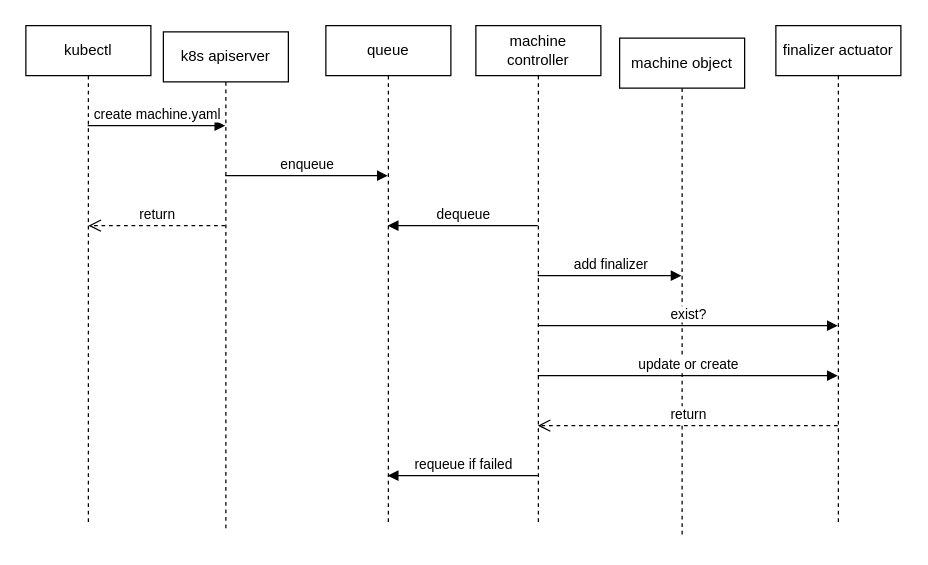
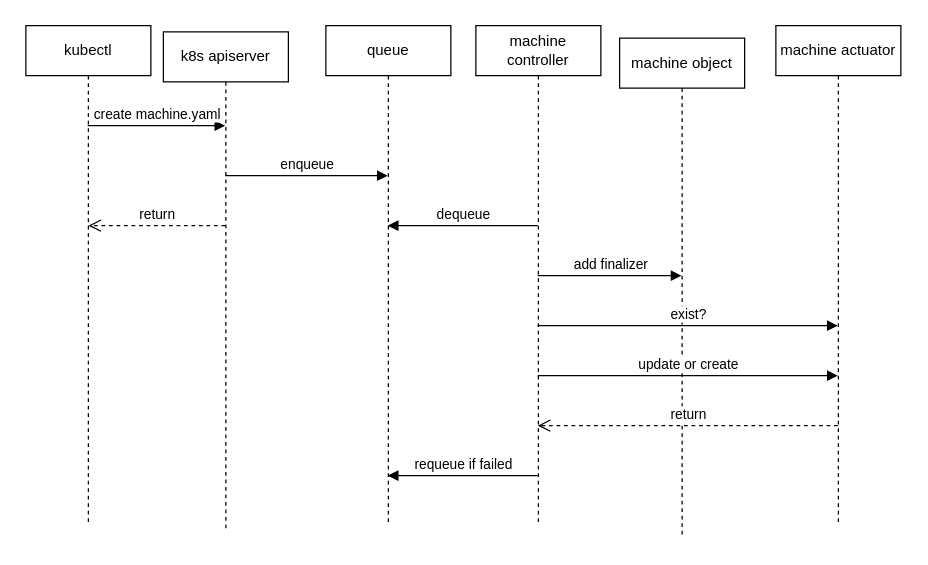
(838, 51) -> (838, 51)
